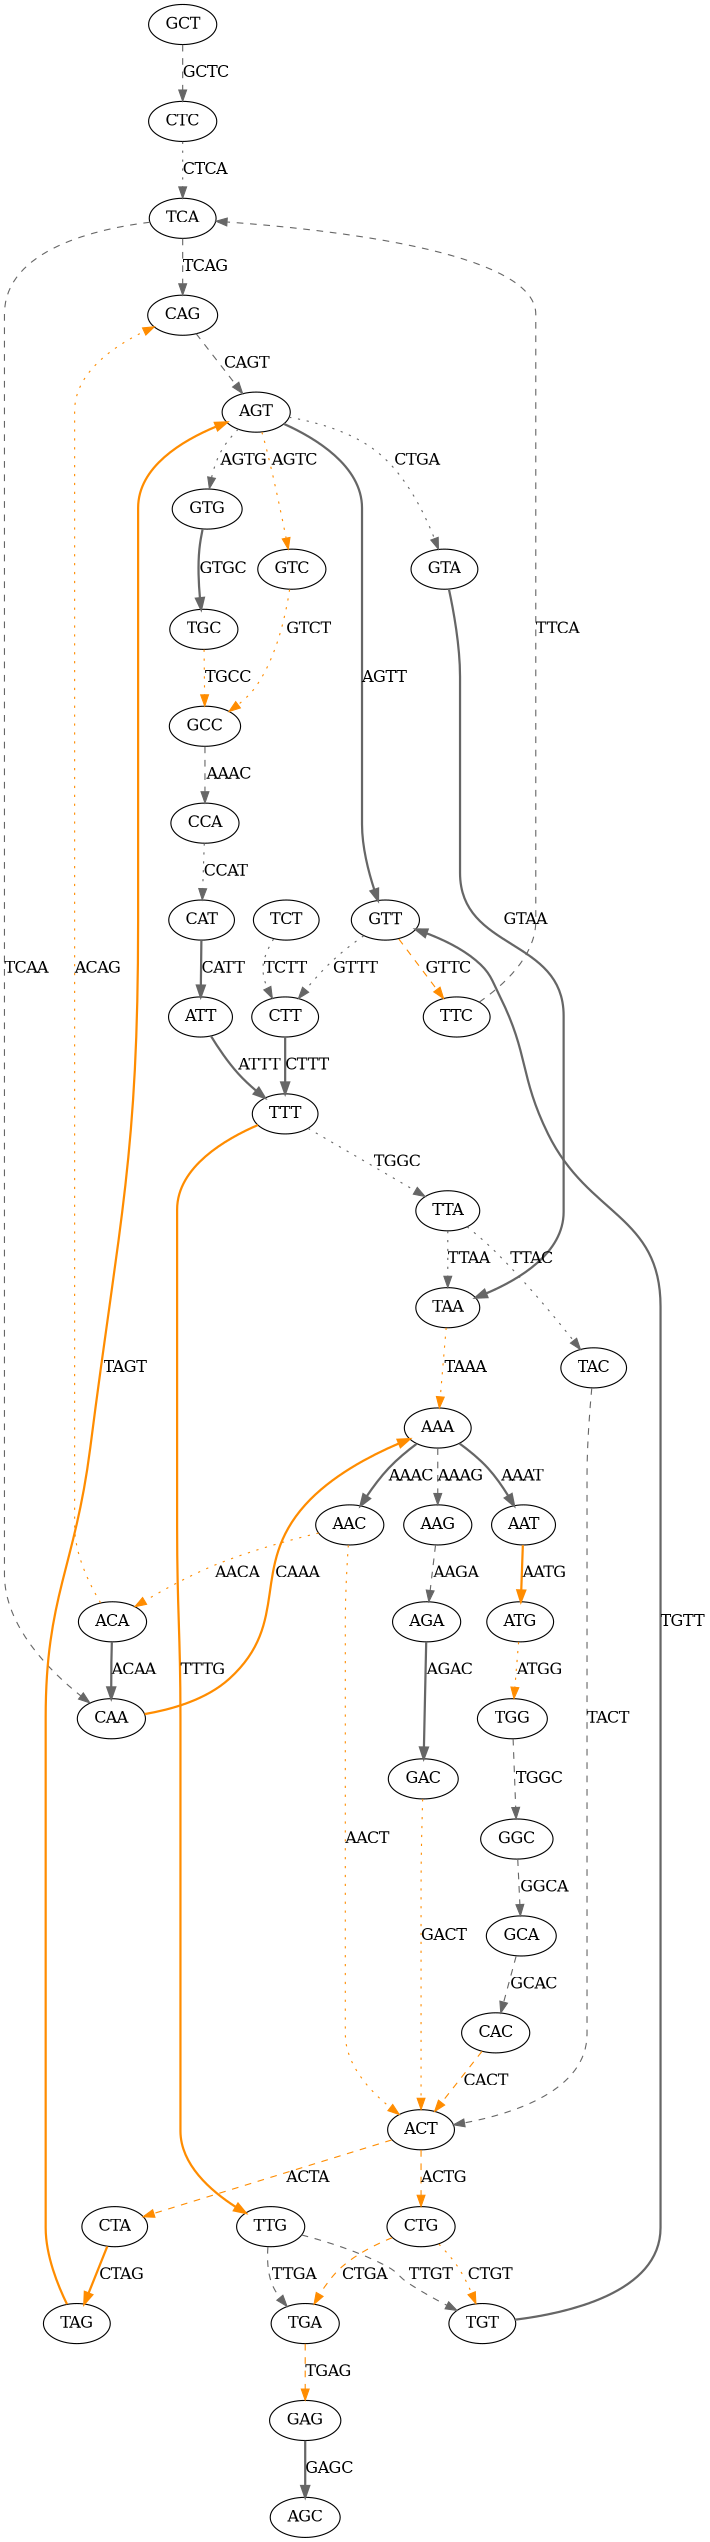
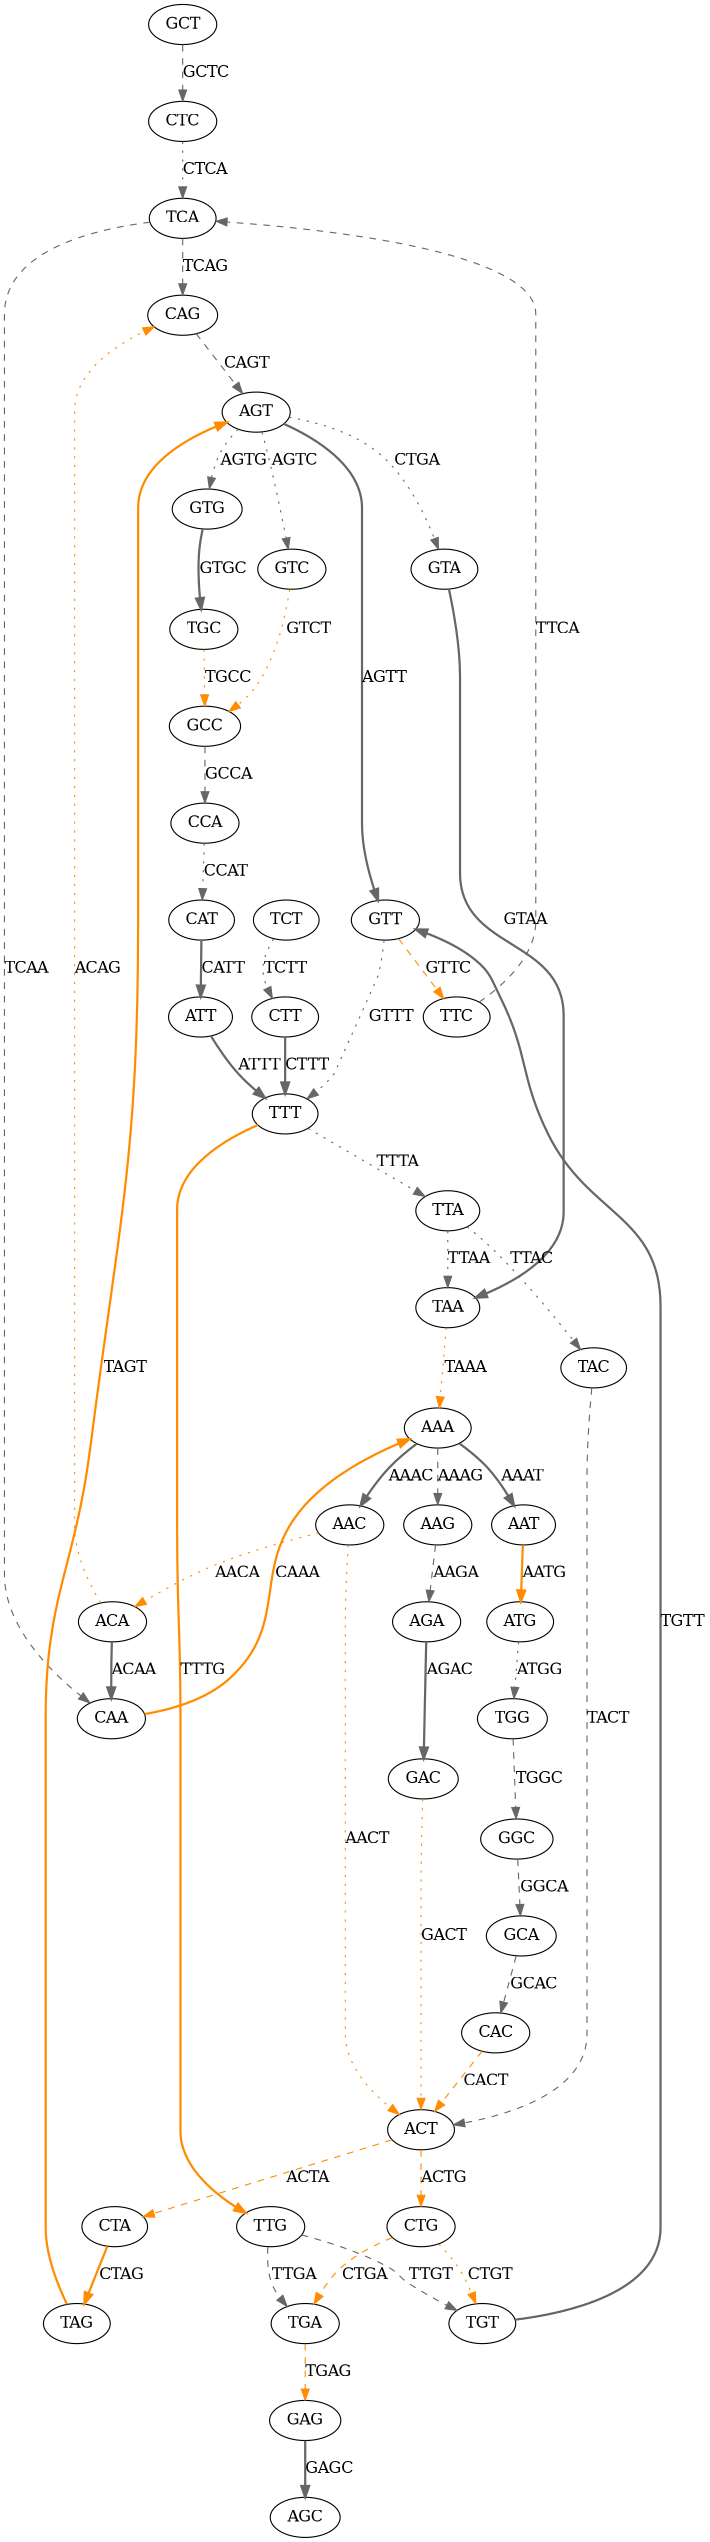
(275, 485) -> (275, 485)
(229, 775) -> (229, 775)
(333, 961) -> (358, 1020)
(398, 1162) -> (398, 1162)
(517, 1665) -> (517, 1665)
